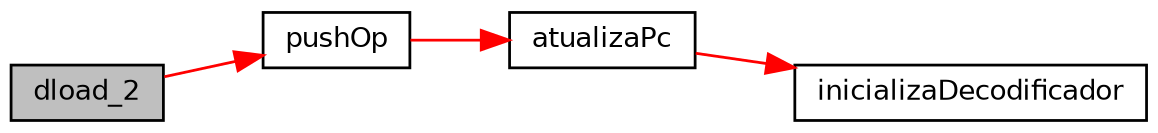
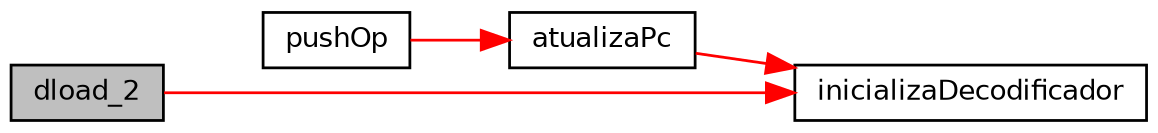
(200, 69) -> (465, 93)
